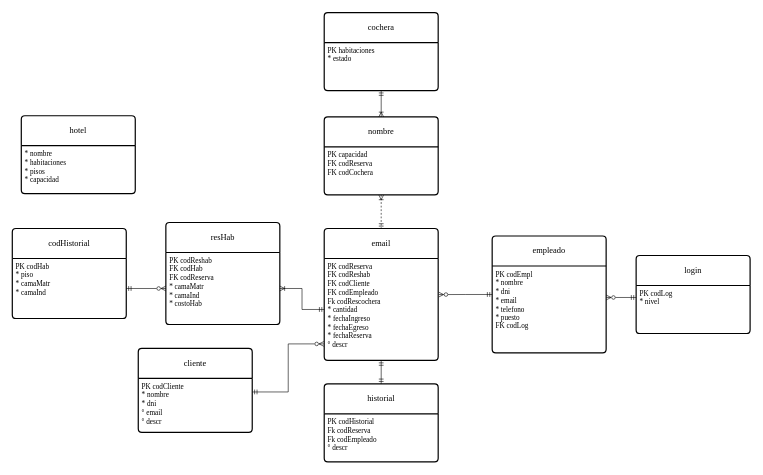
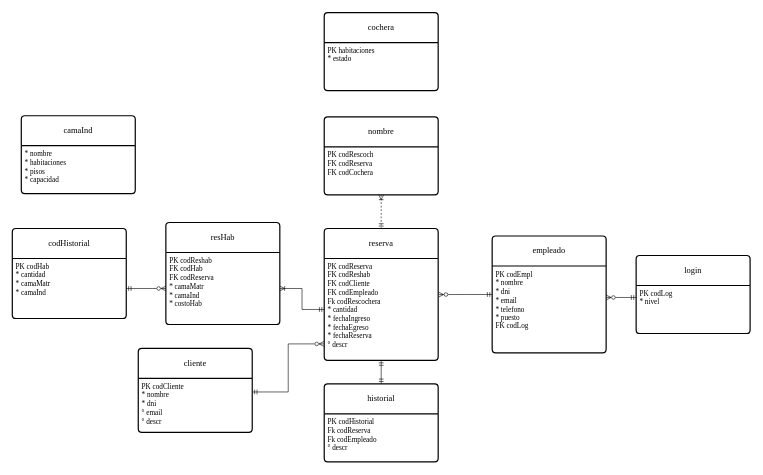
(381, 113) -> none
(78, 131) -> (78, 131)
(353, 164) -> (353, 164)
(381, 243) -> (381, 243)
(35, 280) -> (35, 280)
